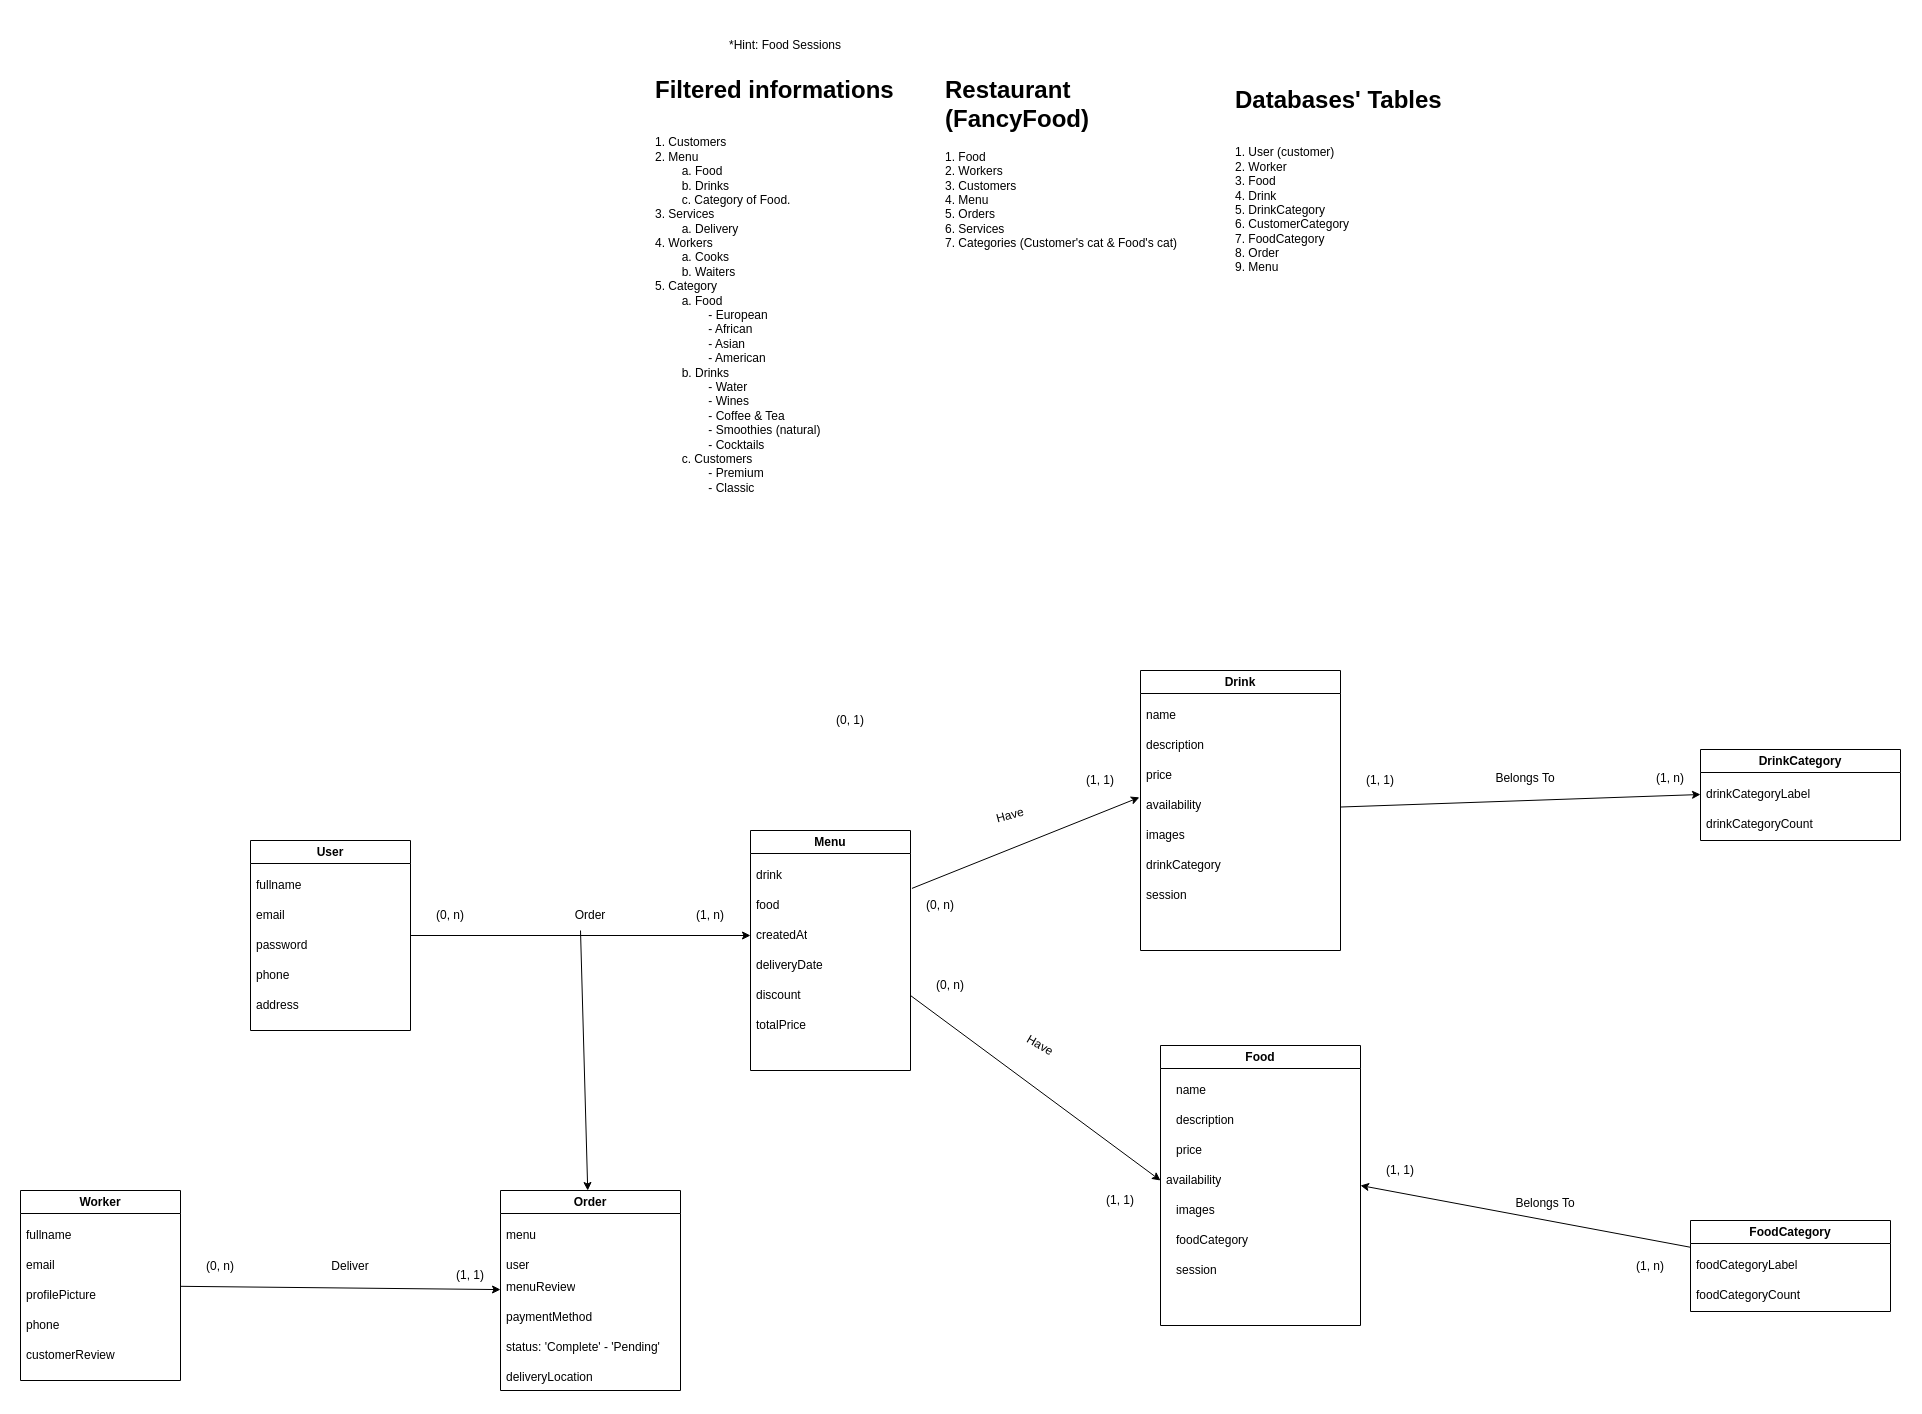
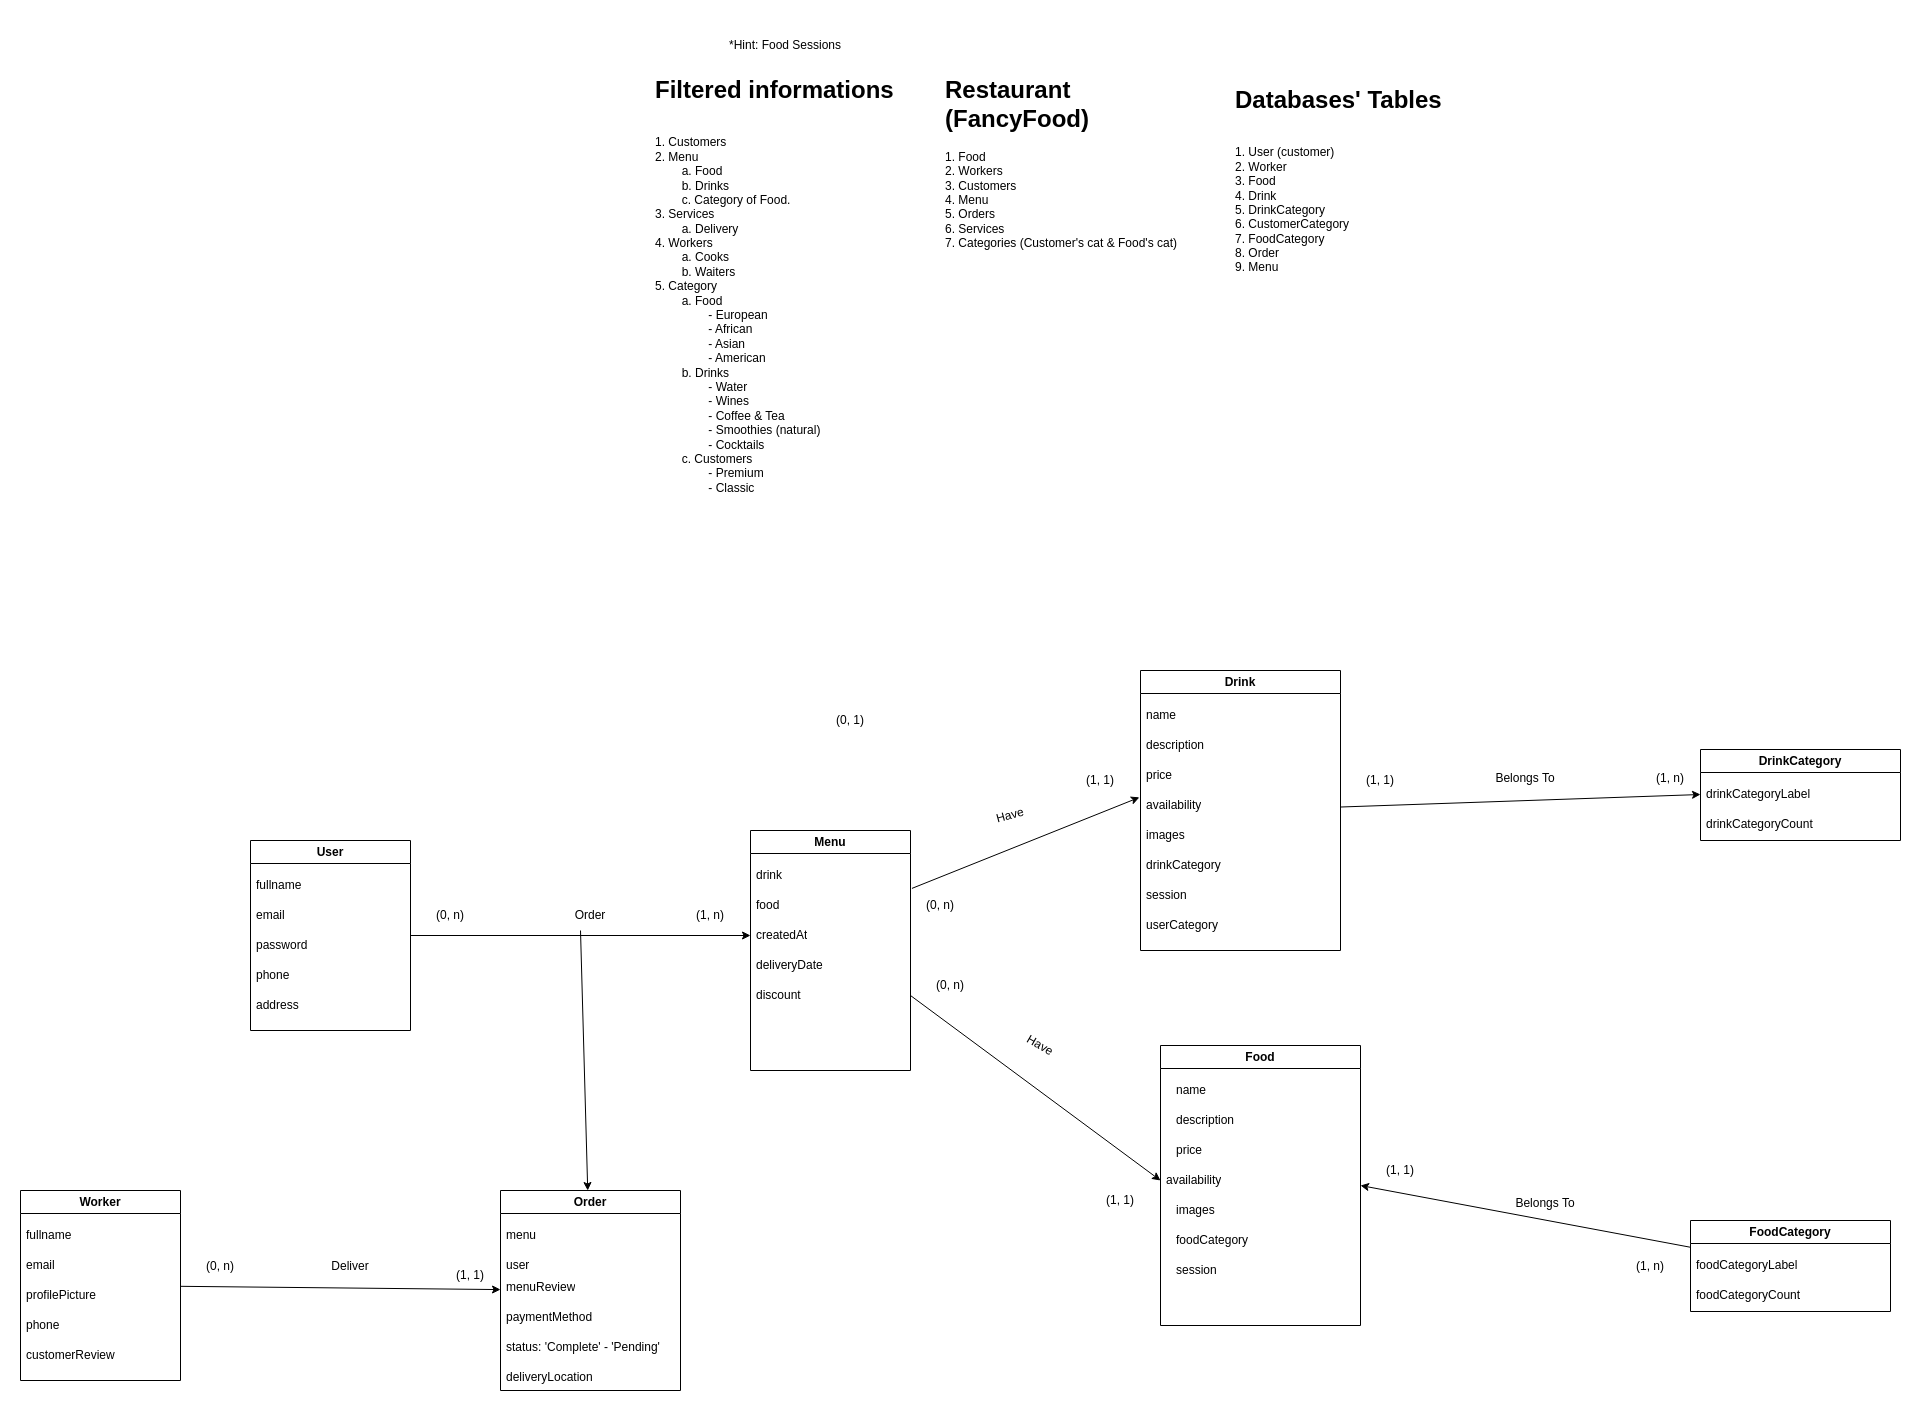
none -> (1231, 926)
(831, 1026) -> none
